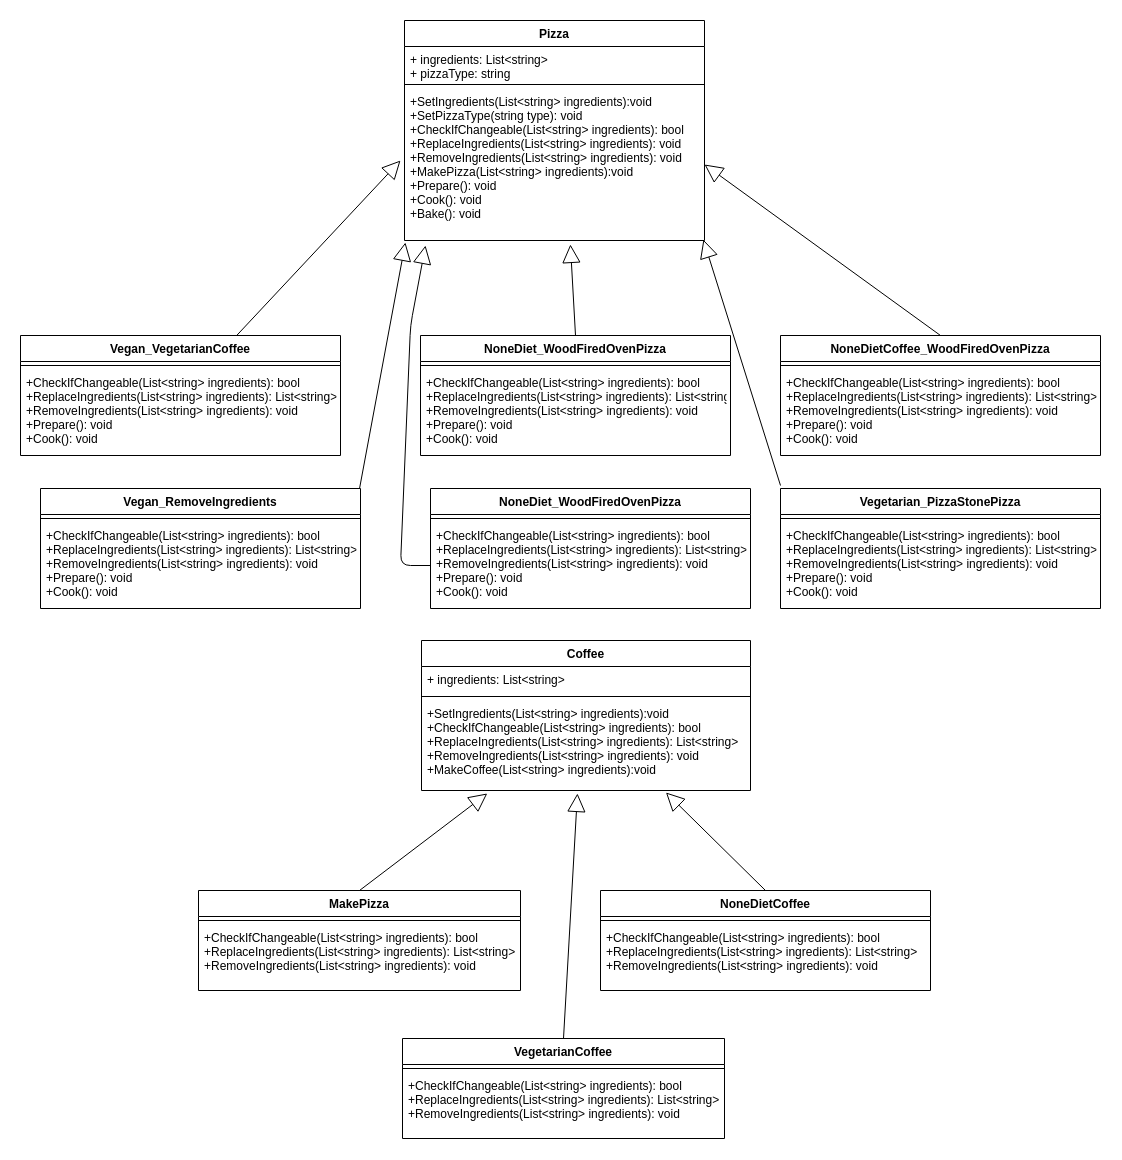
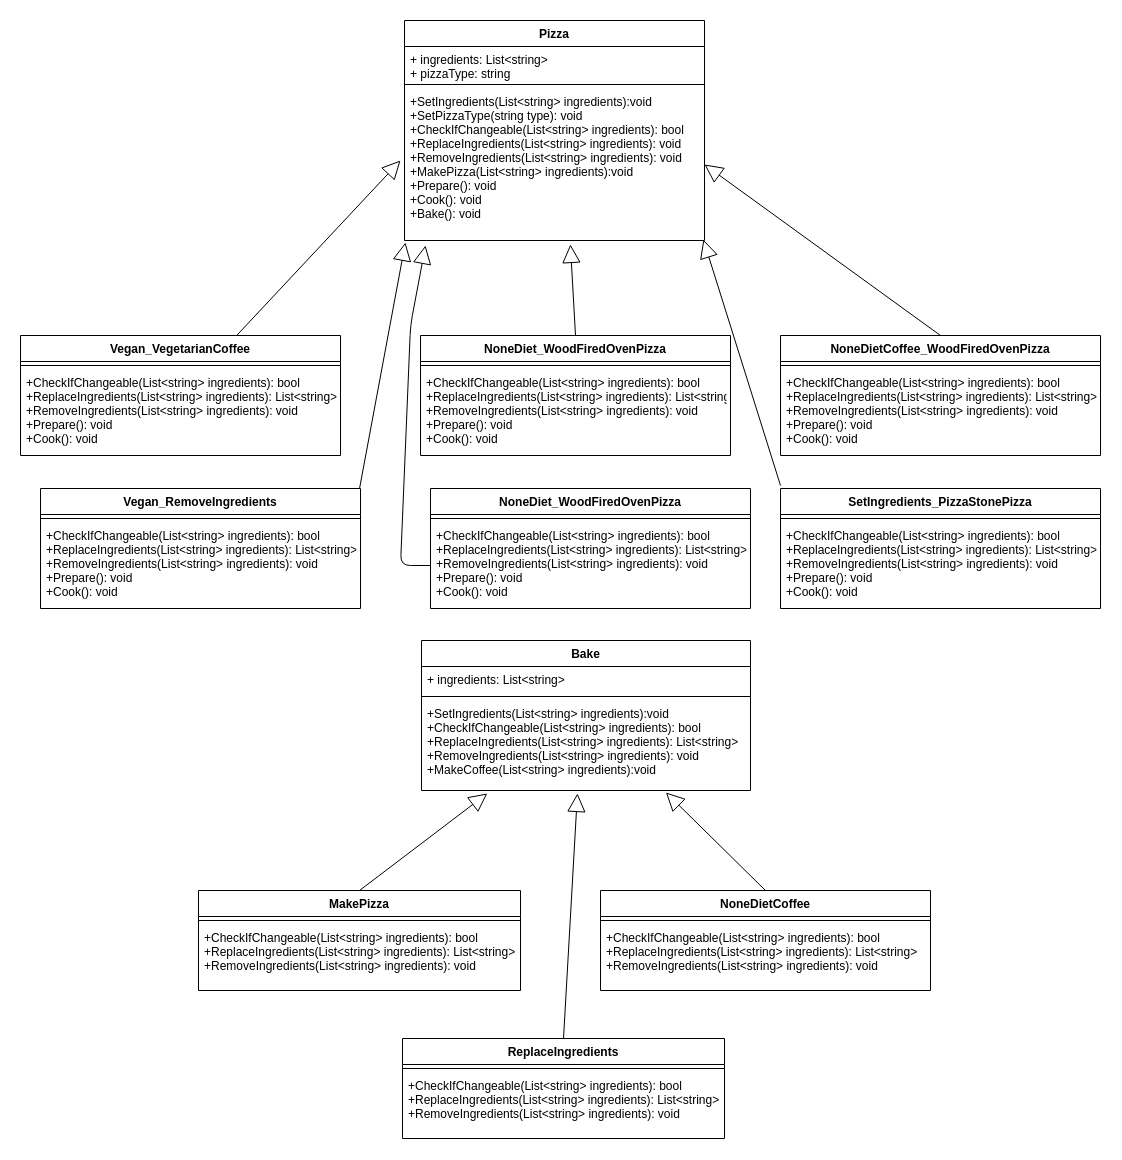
(940, 502) -> (940, 502)
(586, 654) -> (586, 654)
(563, 1052) -> (563, 1052)
